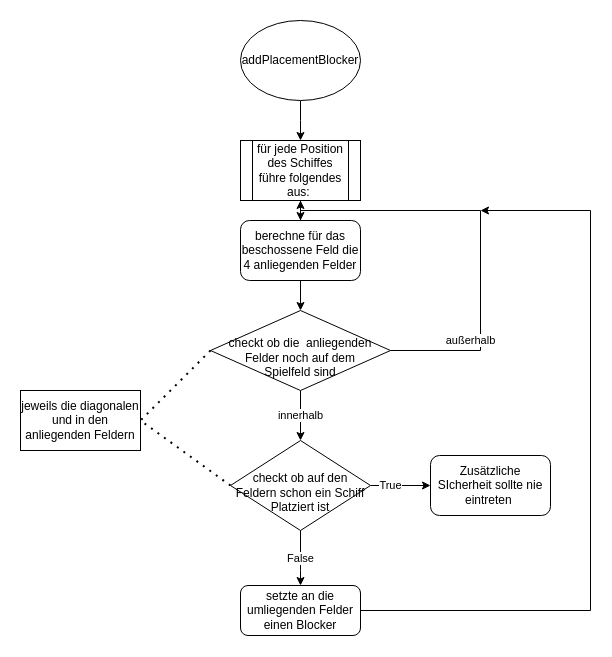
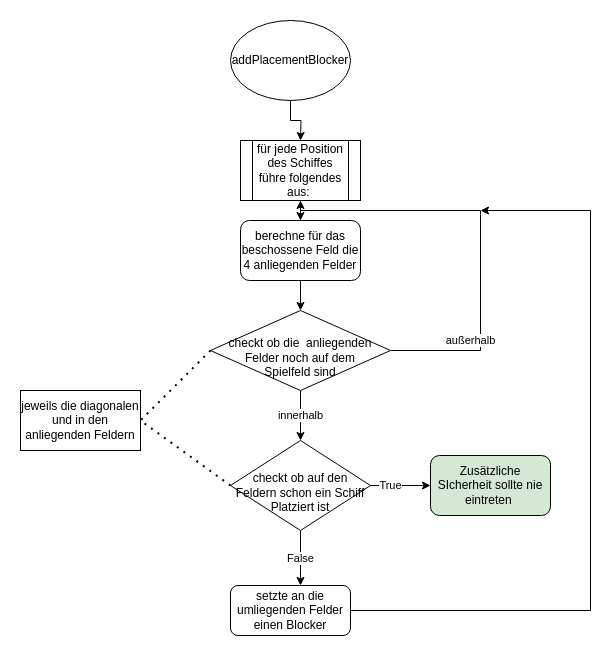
(301, 61) -> (291, 61)
(491, 486) -> (491, 486)
(301, 611) -> (291, 611)
